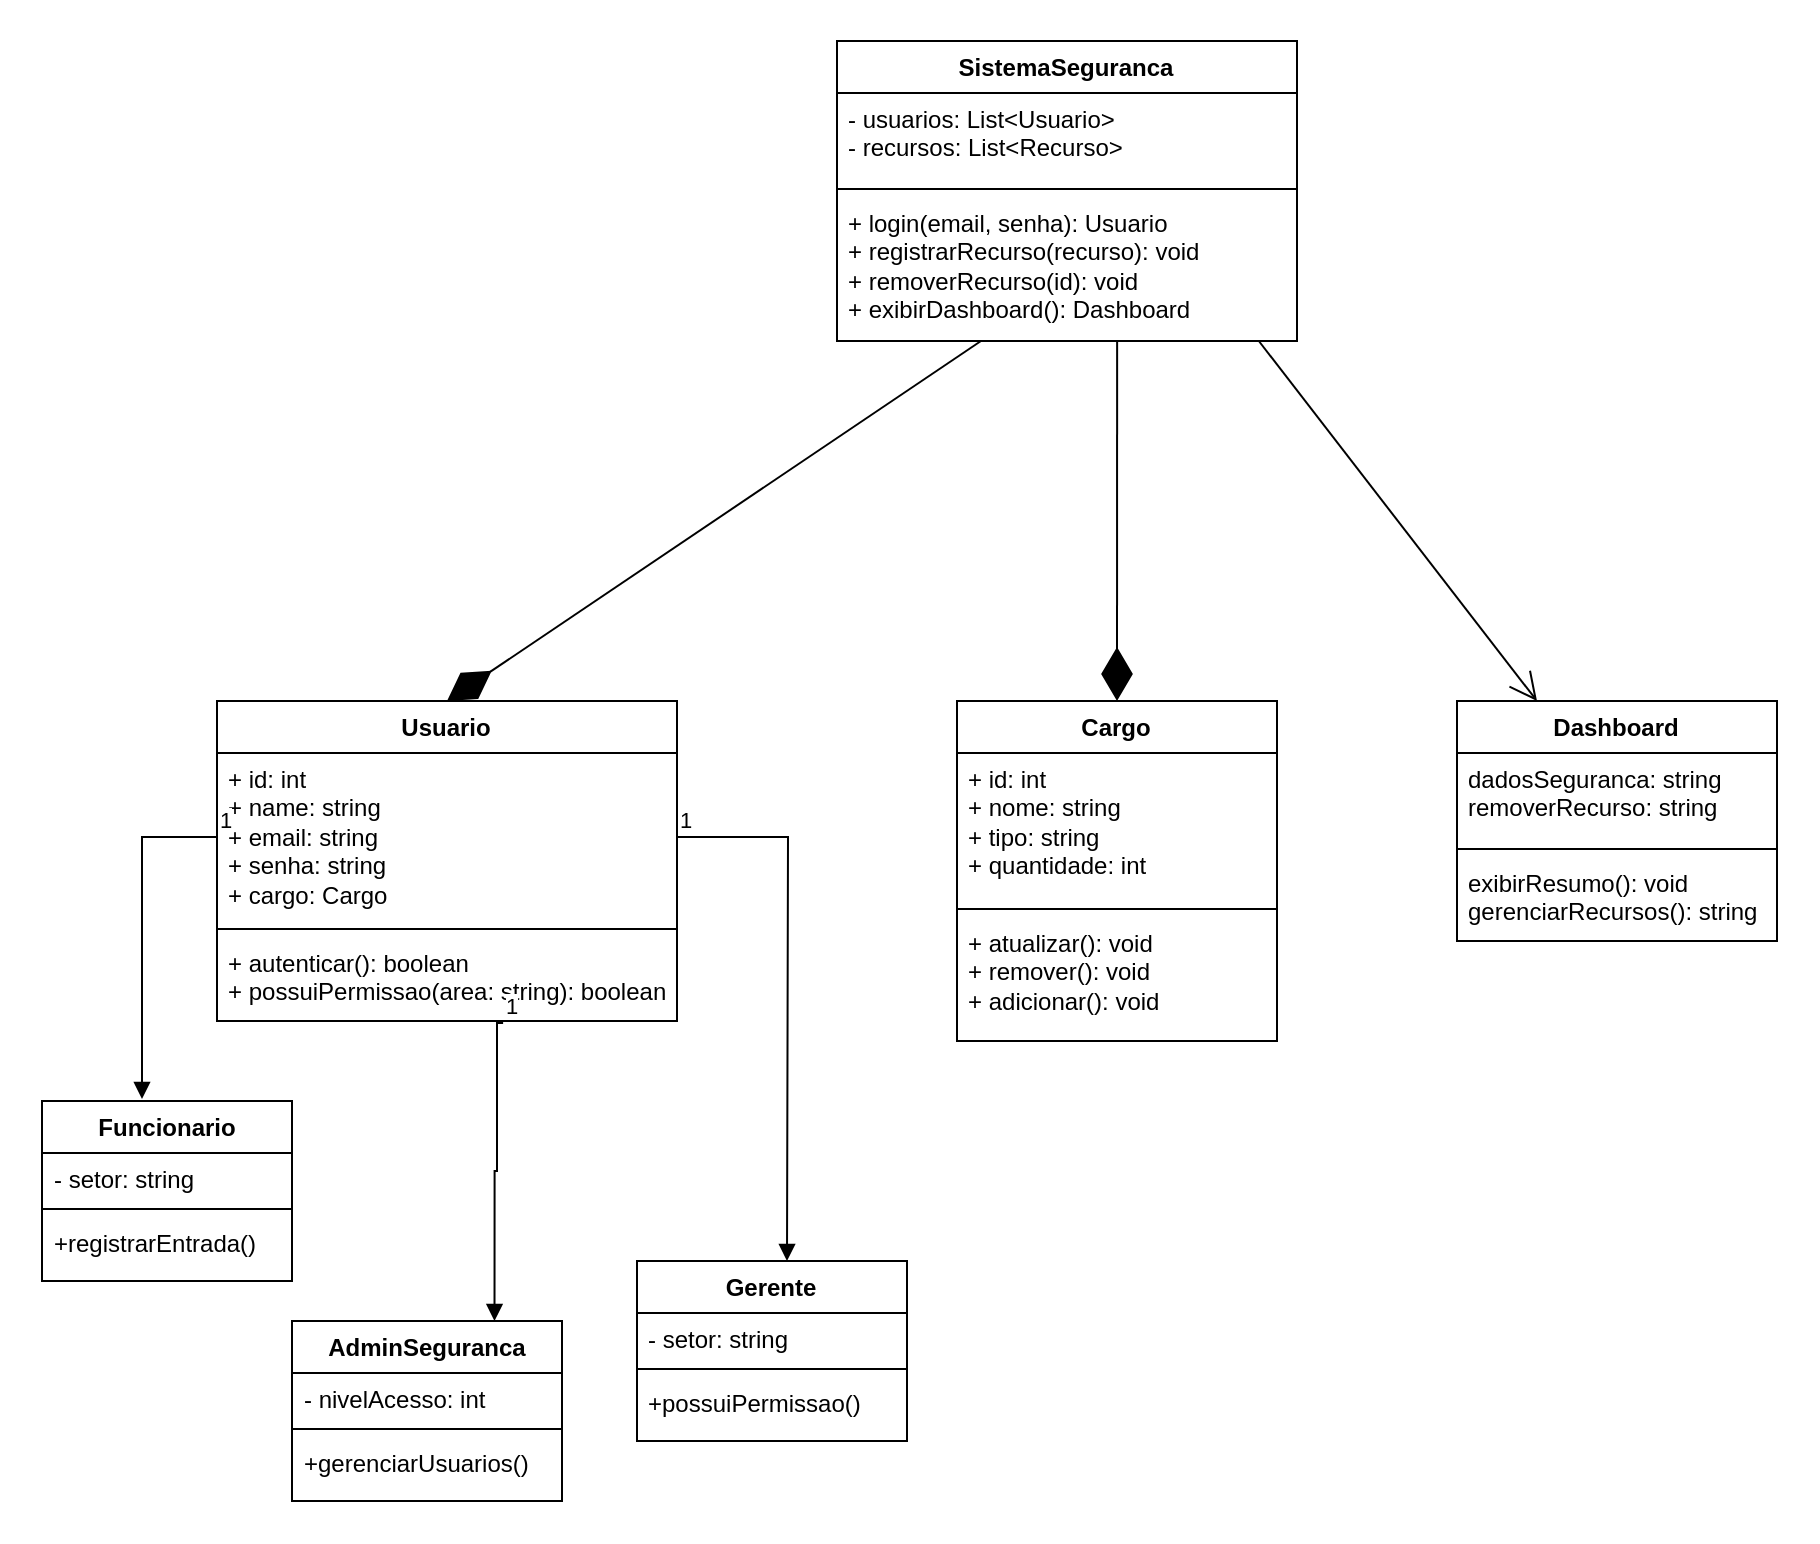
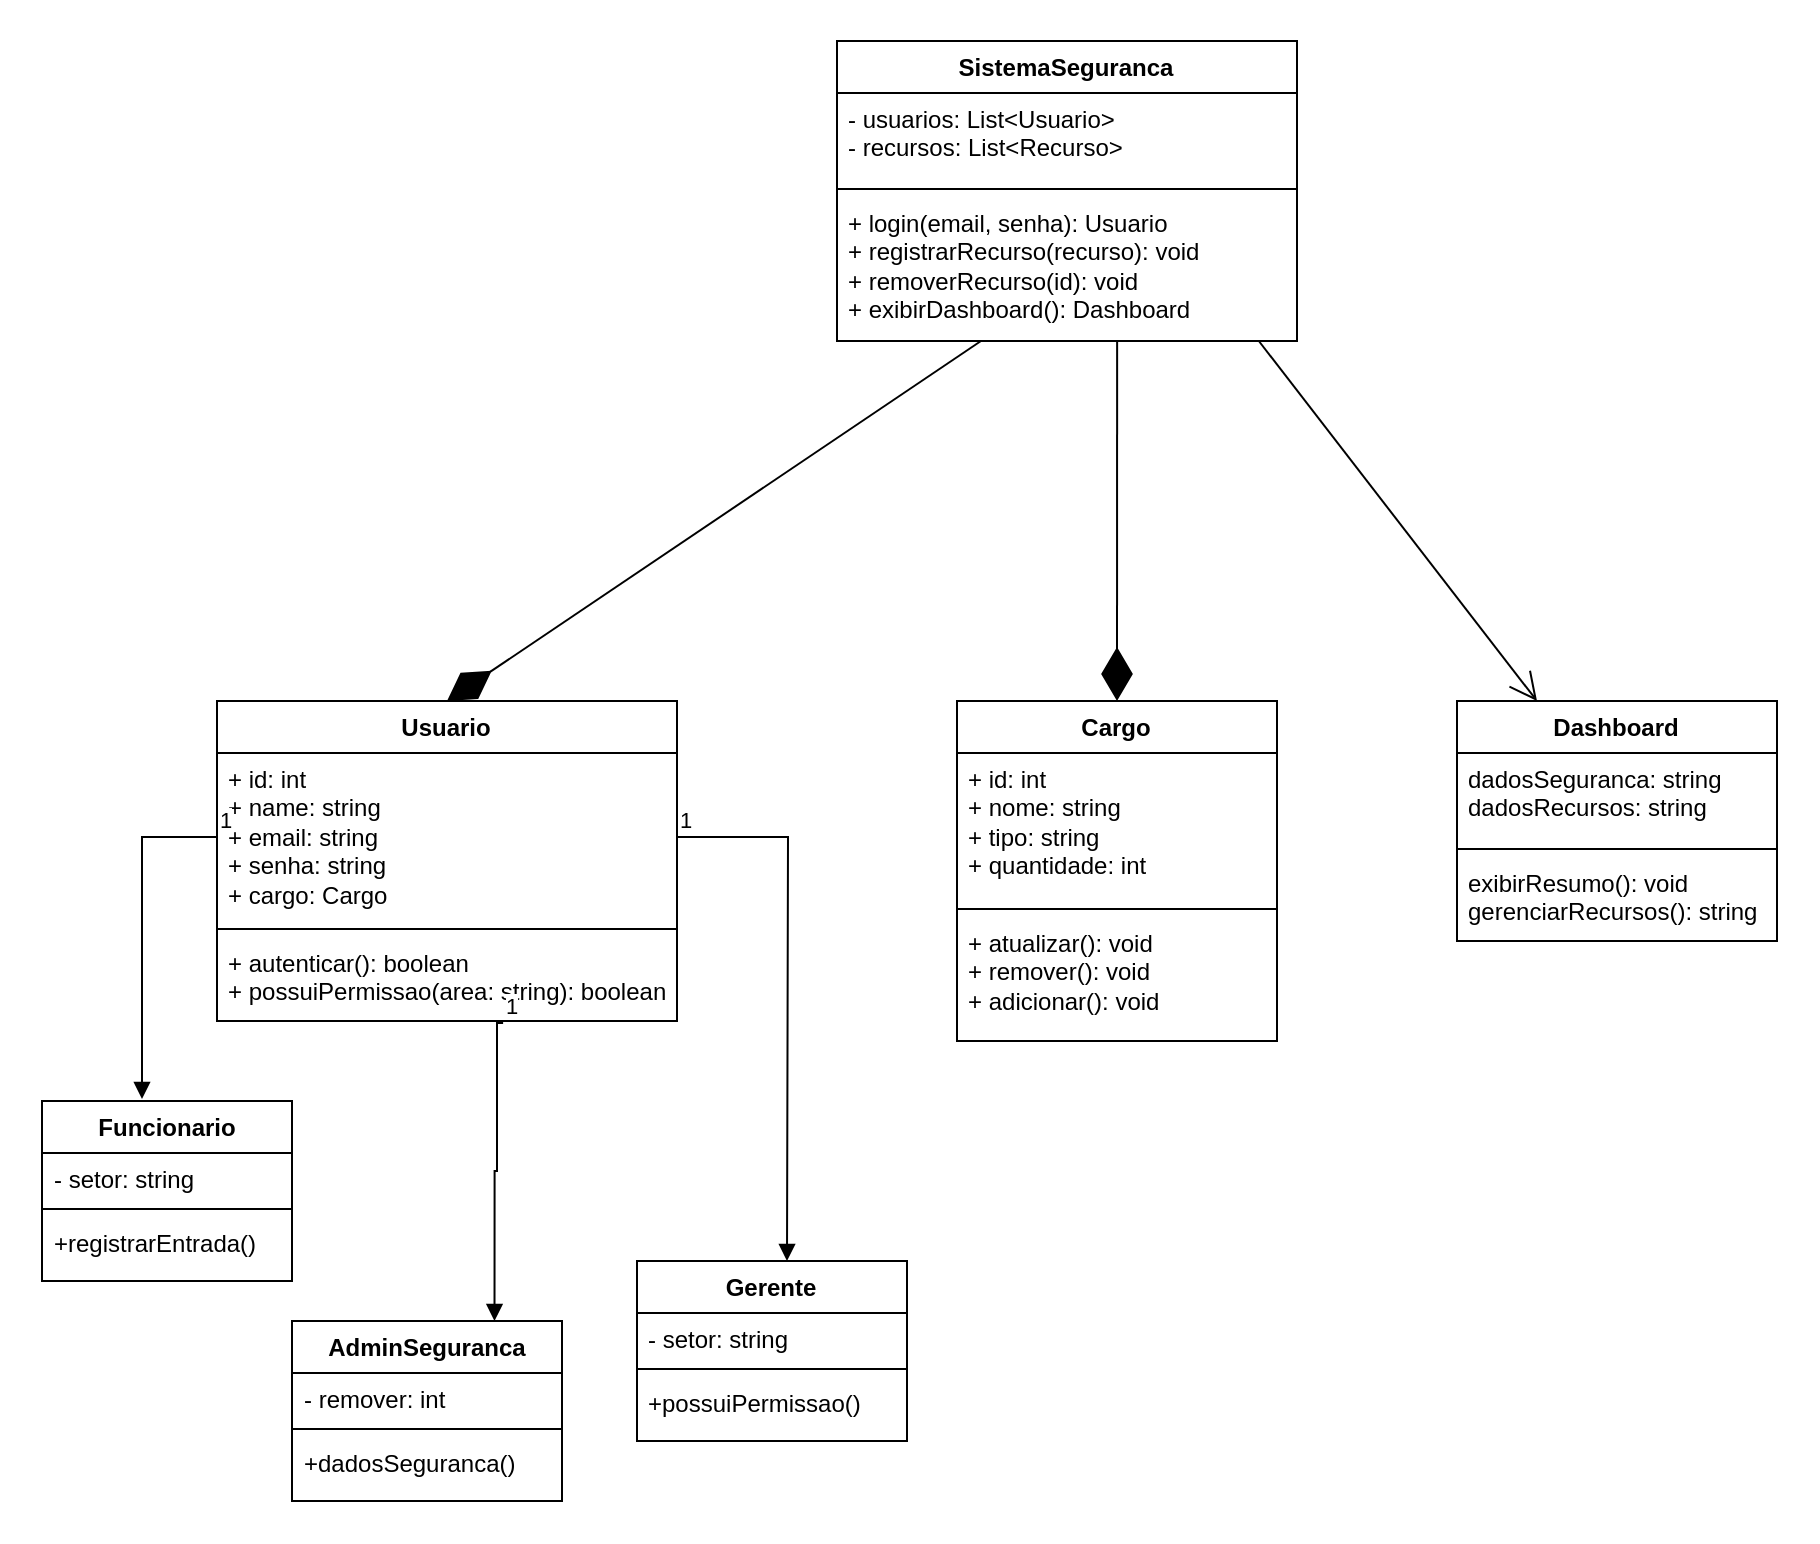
(1607, 796) -> (1607, 796)
(407, 1401) -> (387, 1401)
(430, 1480) -> (419, 1465)
